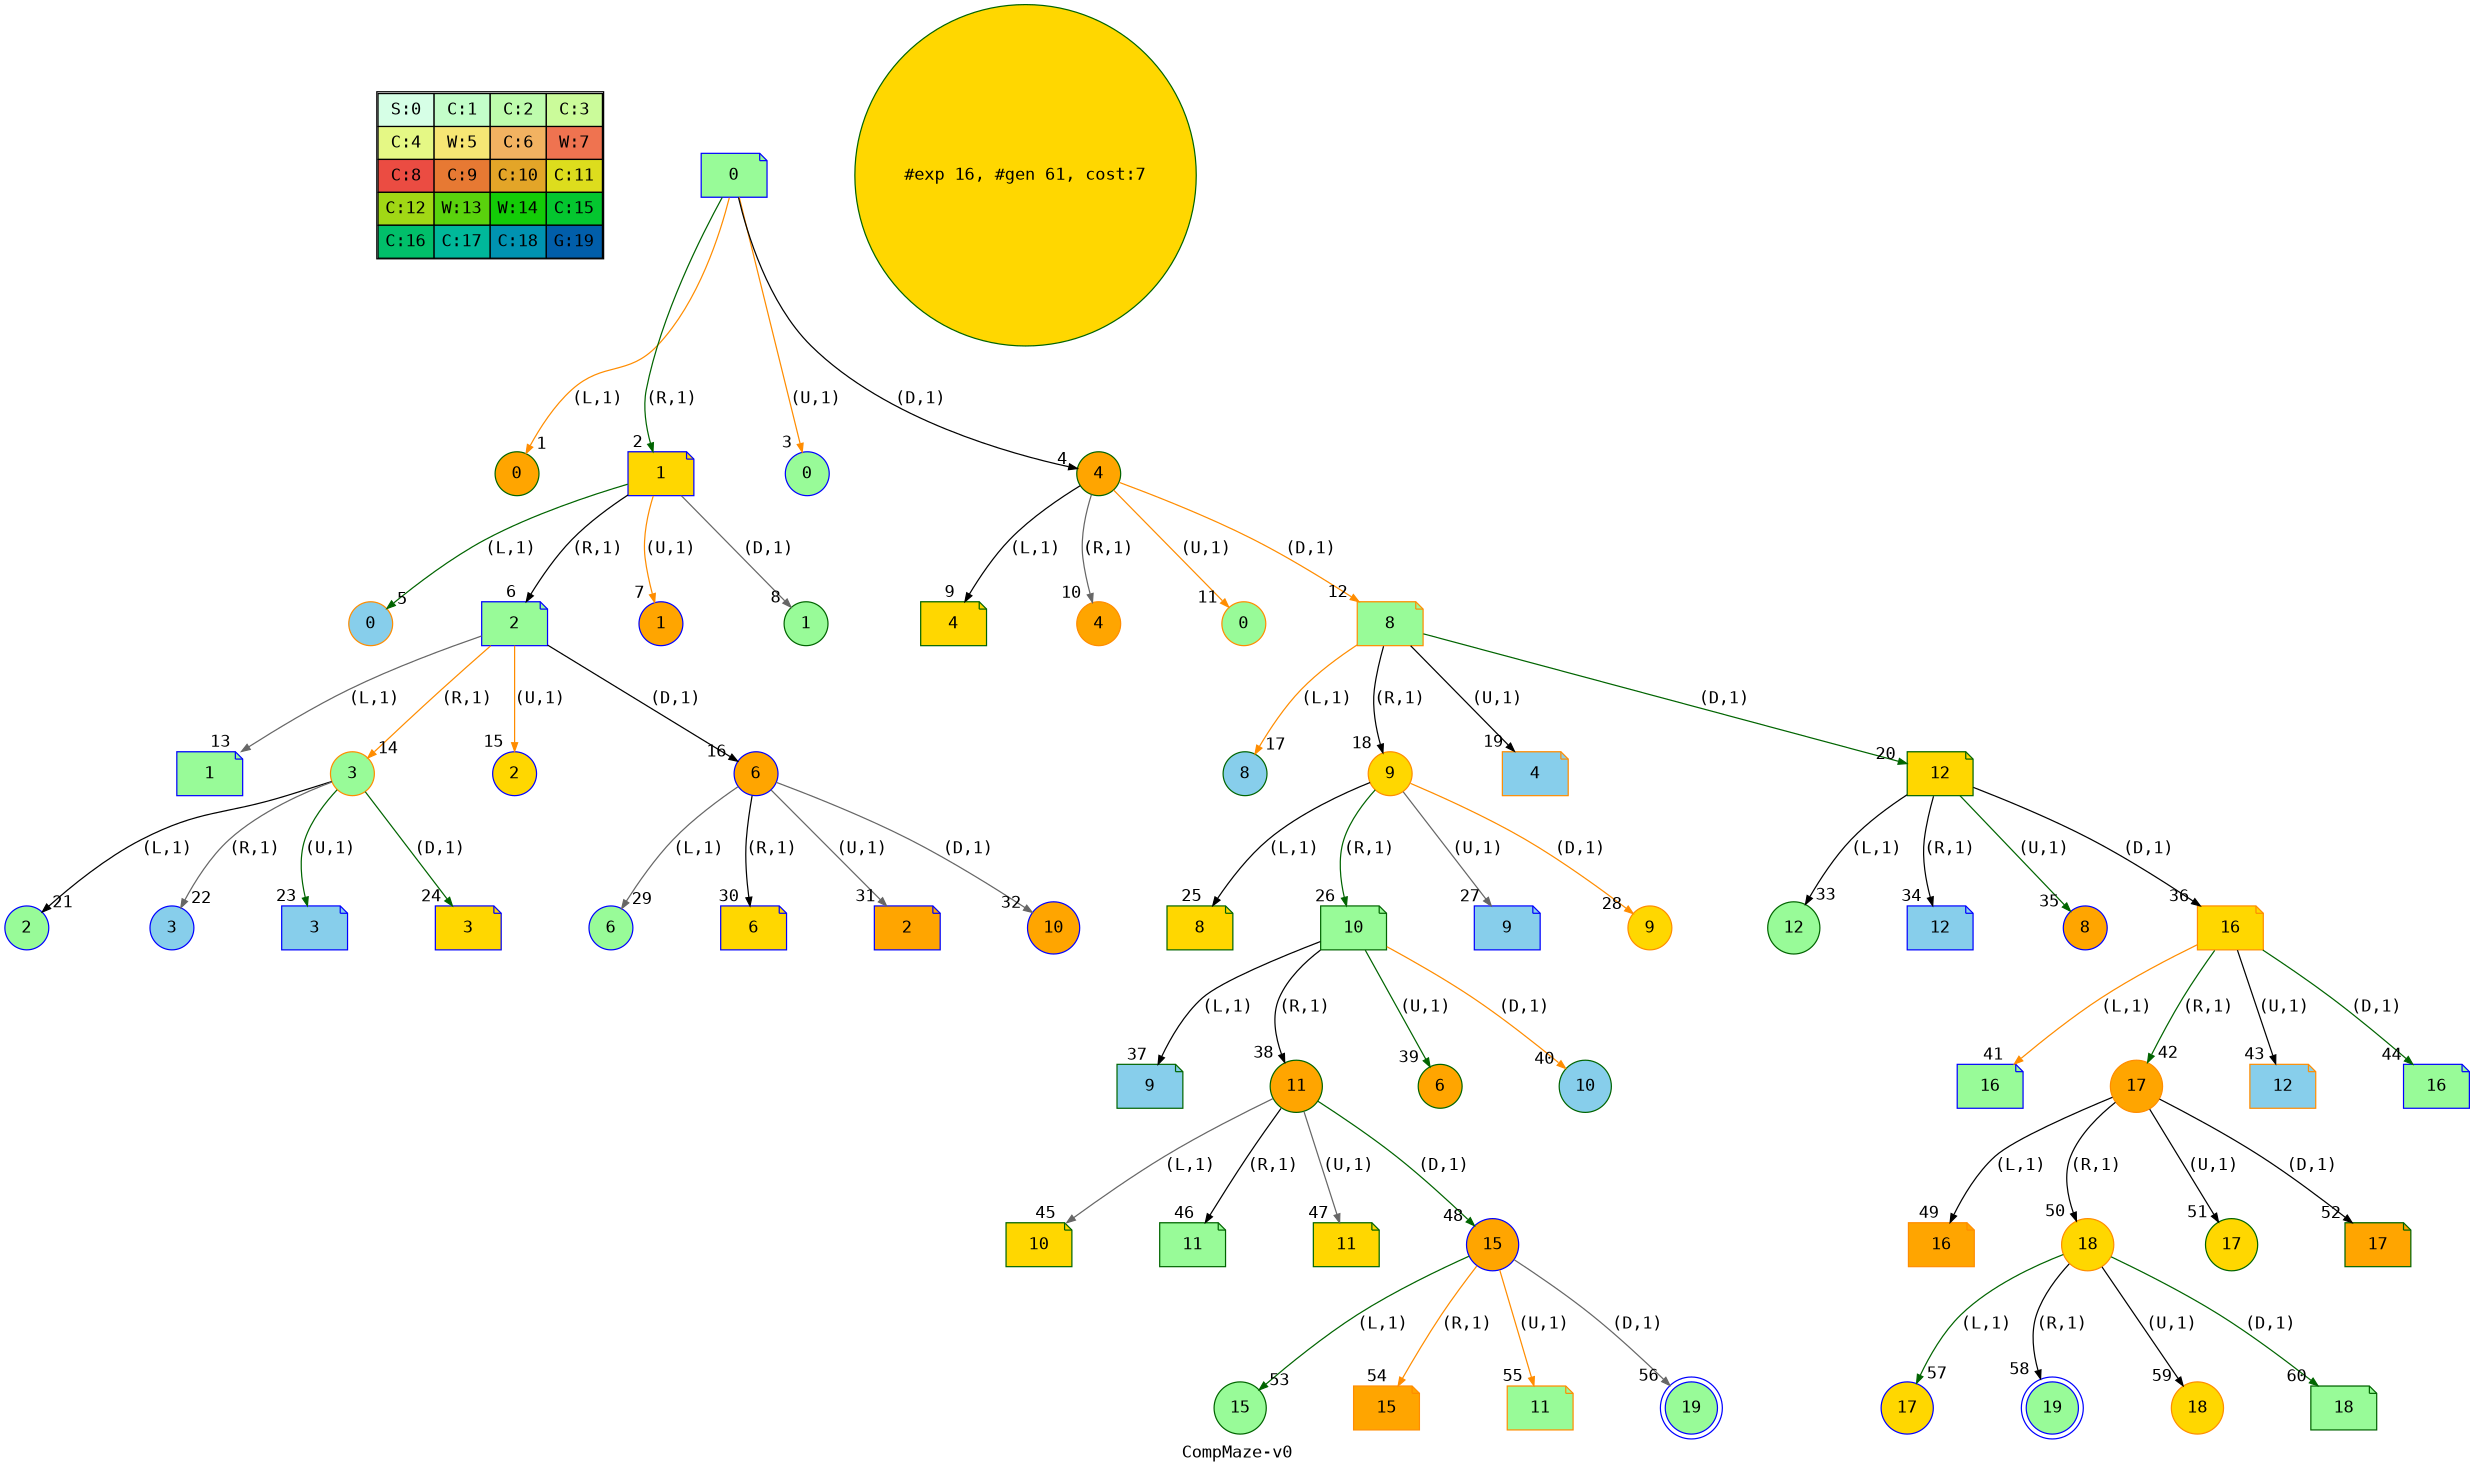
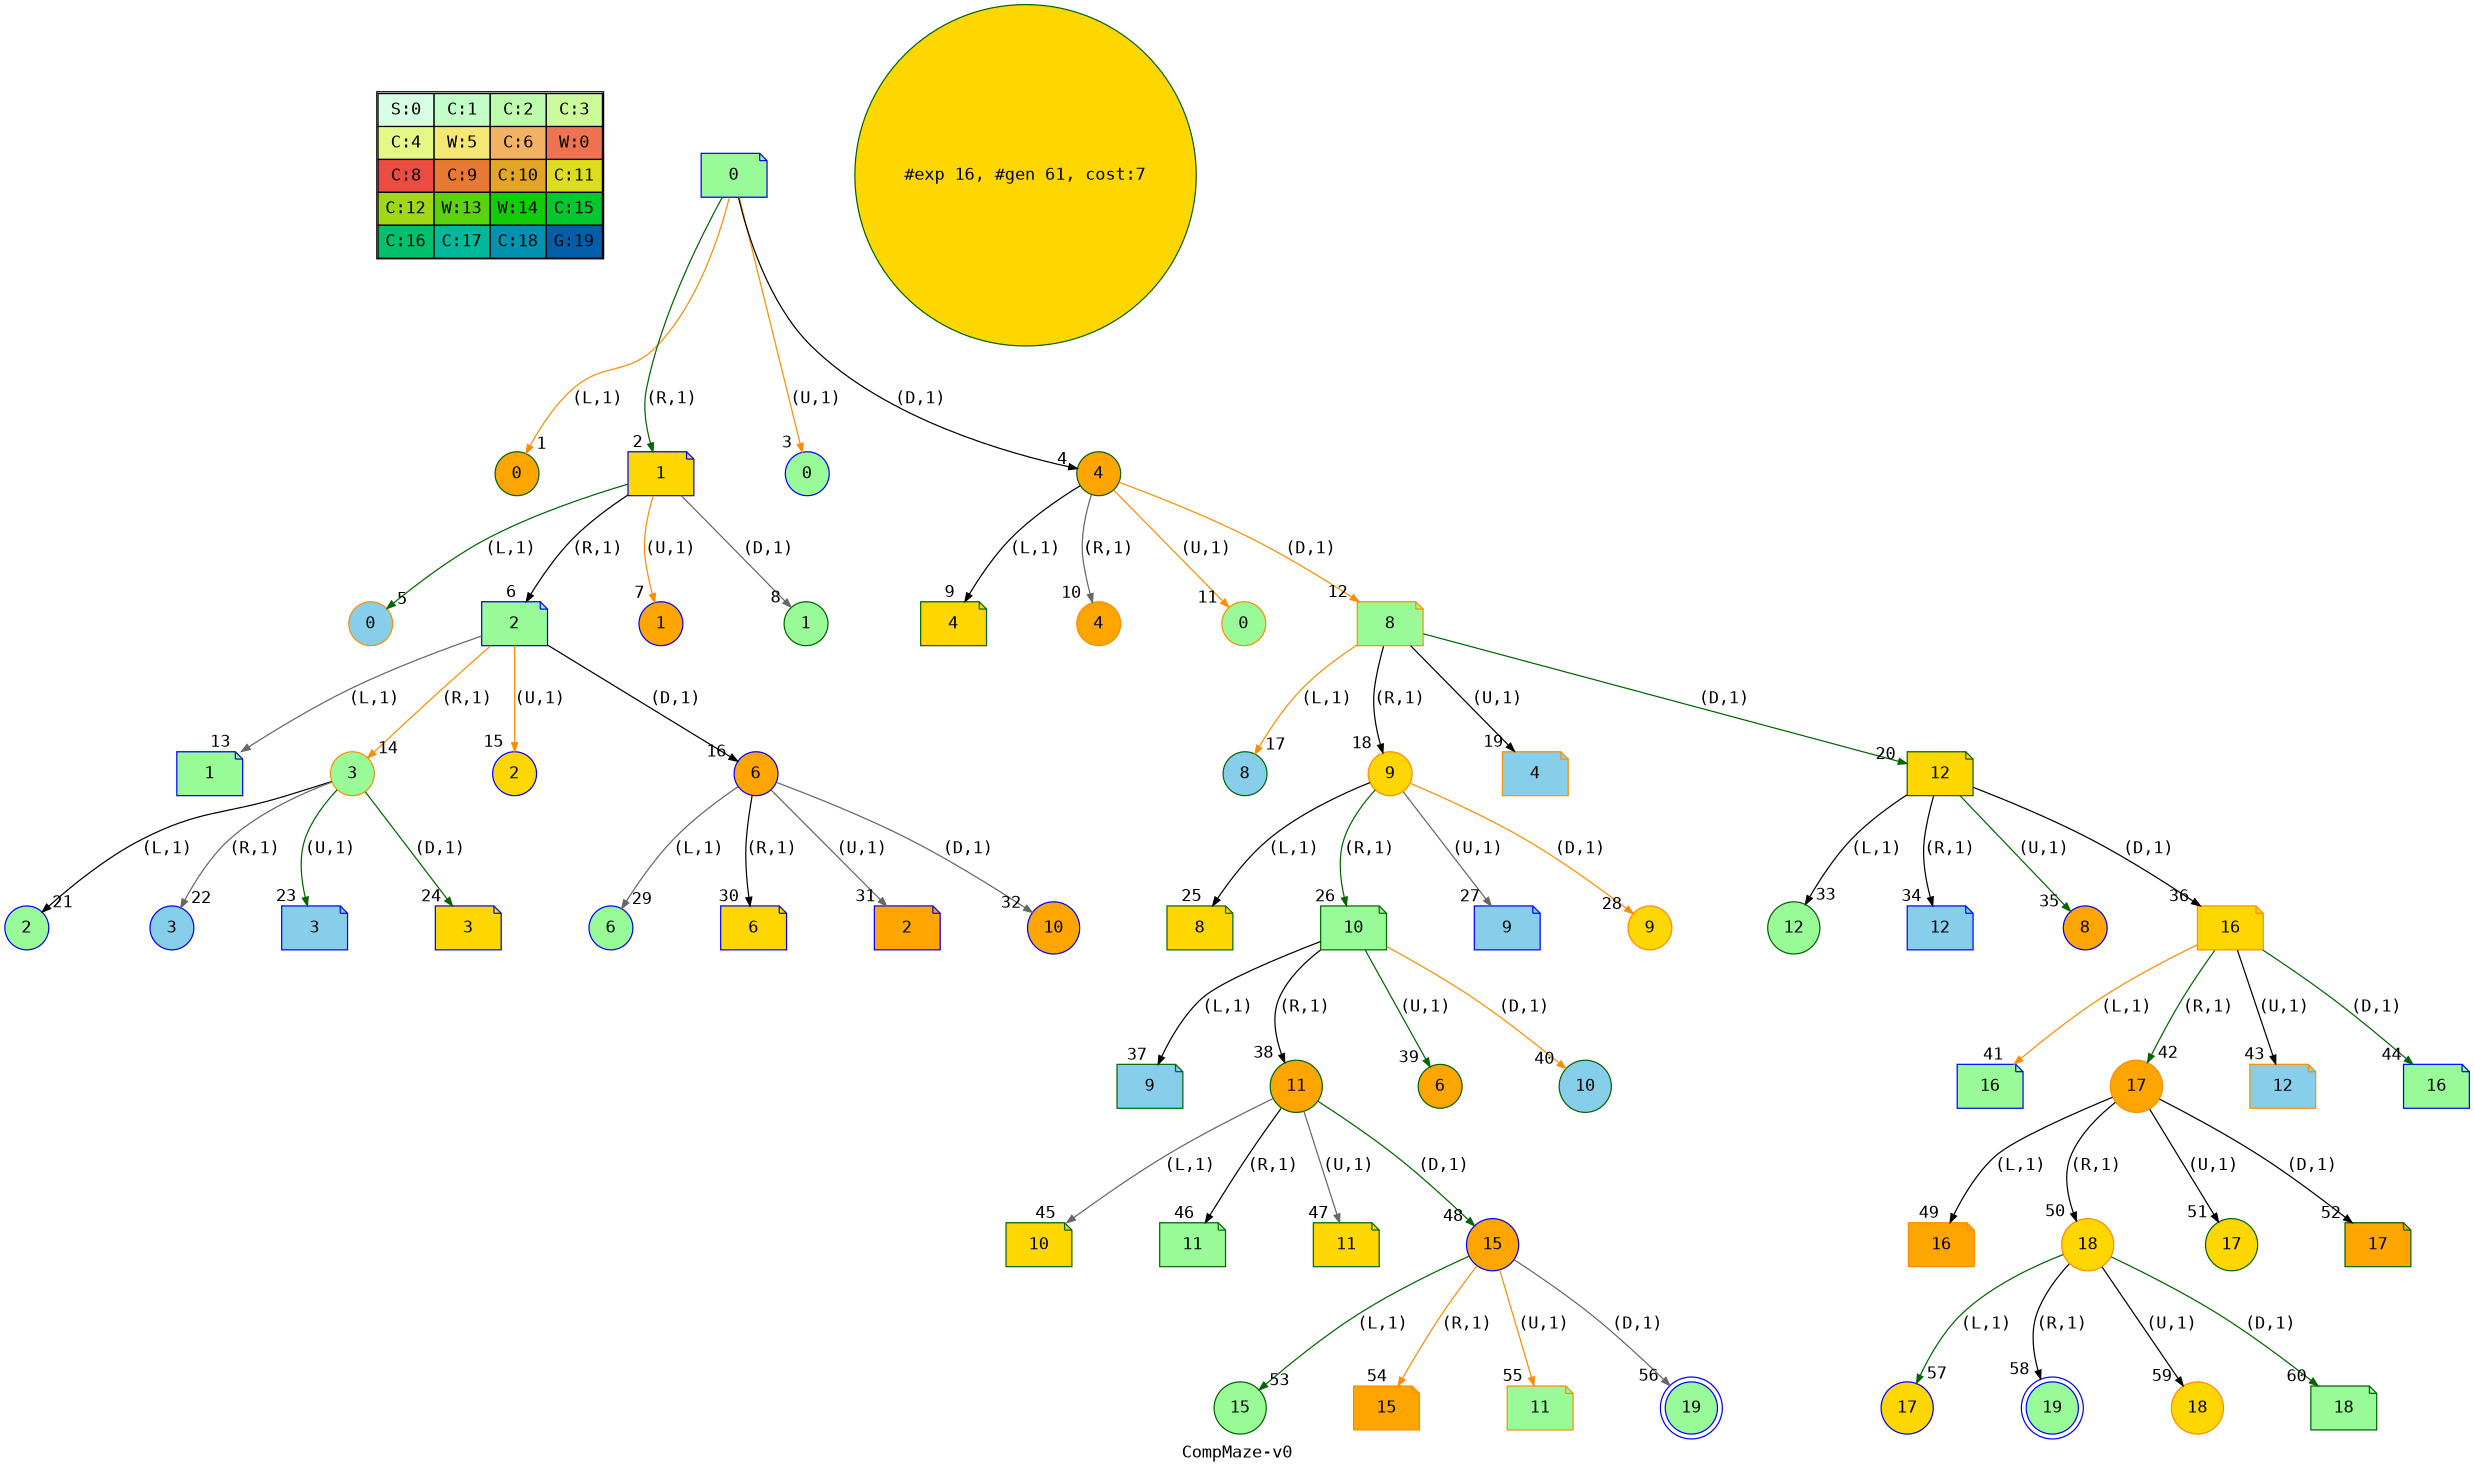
(574, 142) -> (574, 142)
